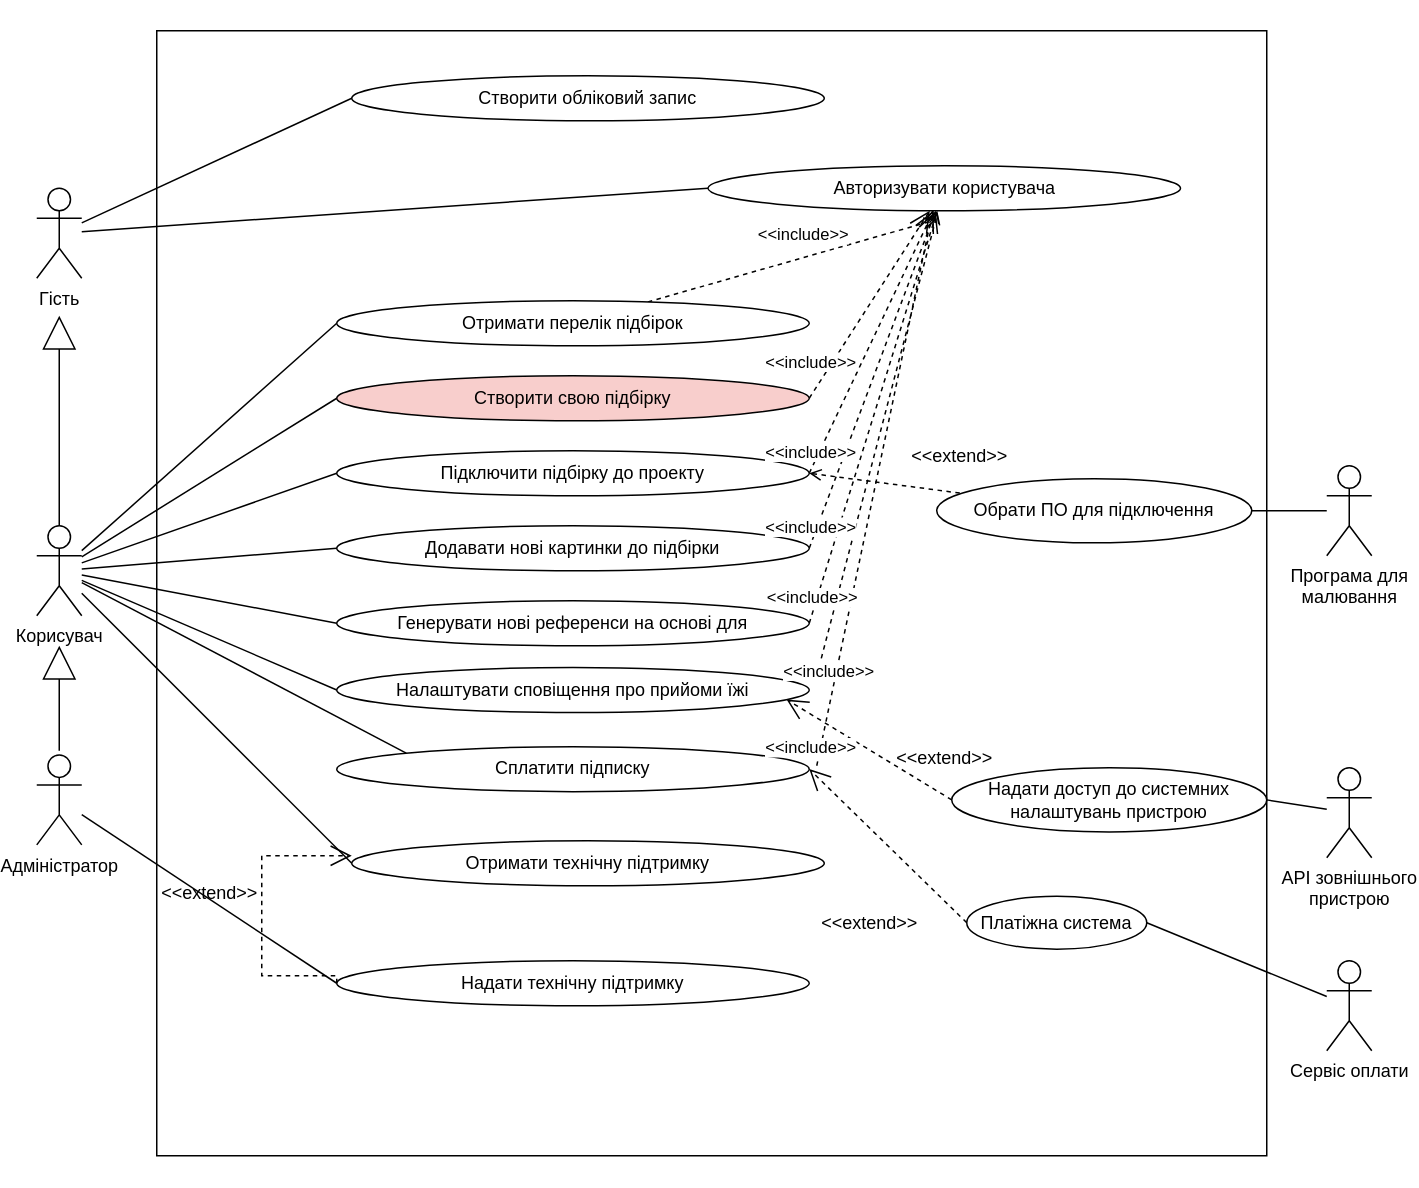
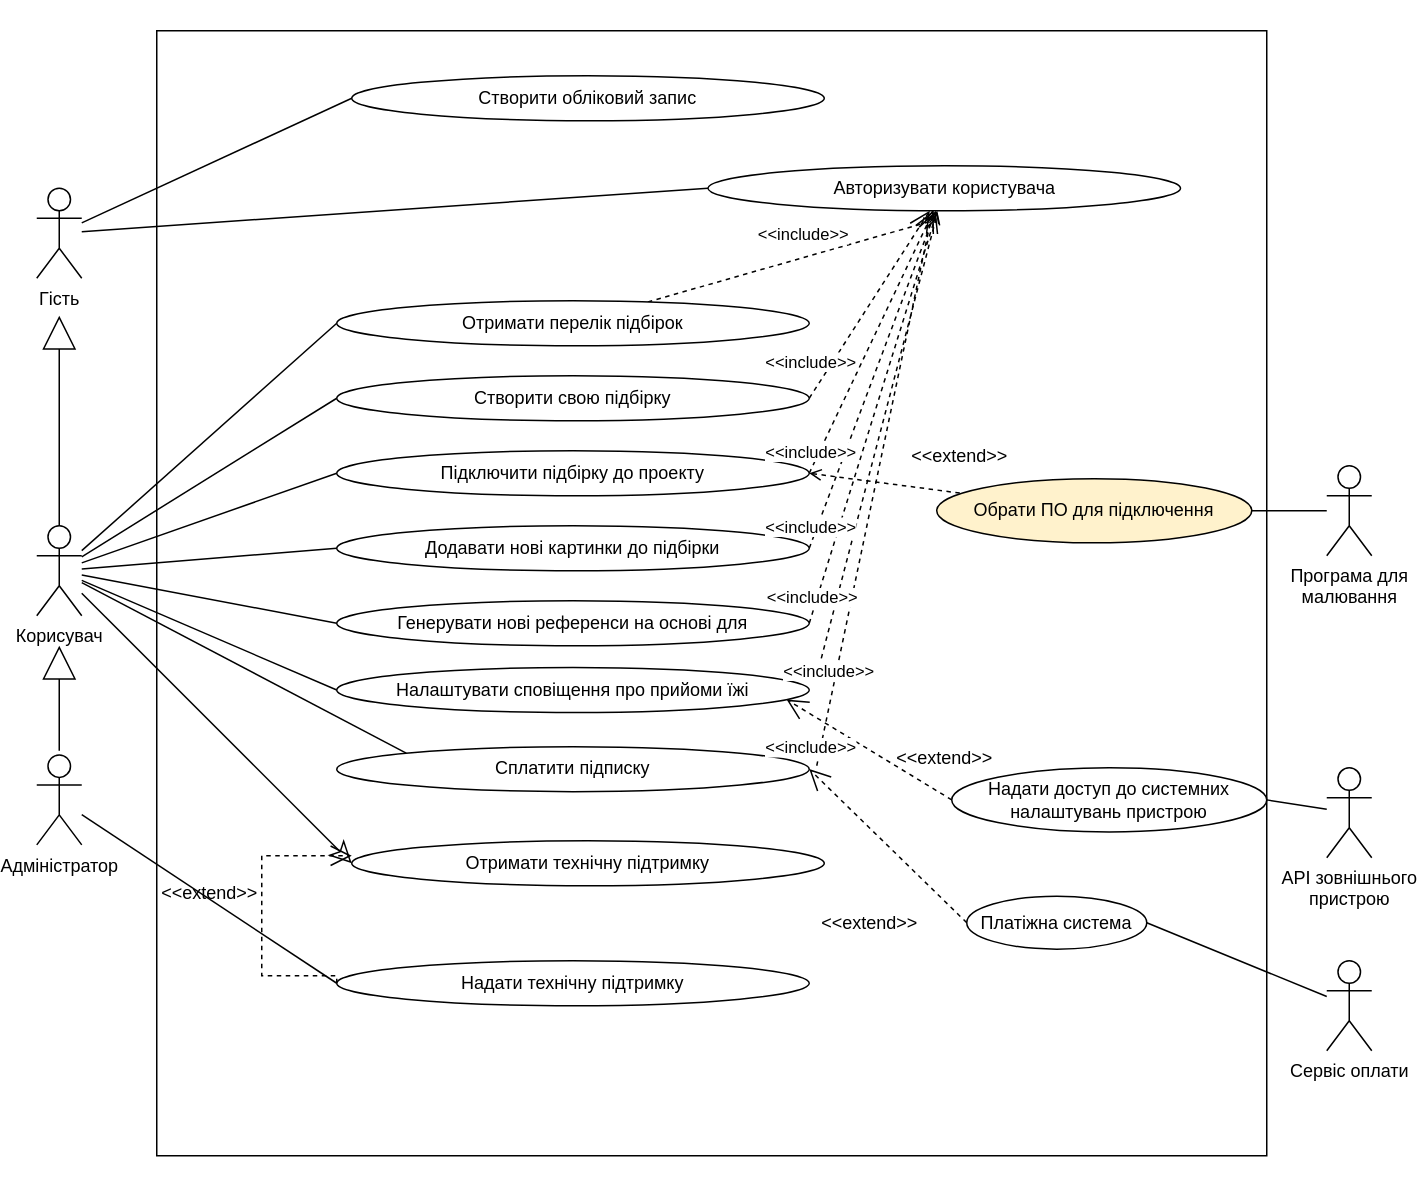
(573, 398) -> (573, 398)
(1094, 511) -> (1094, 511)
(342, 853) -> (339, 850)
